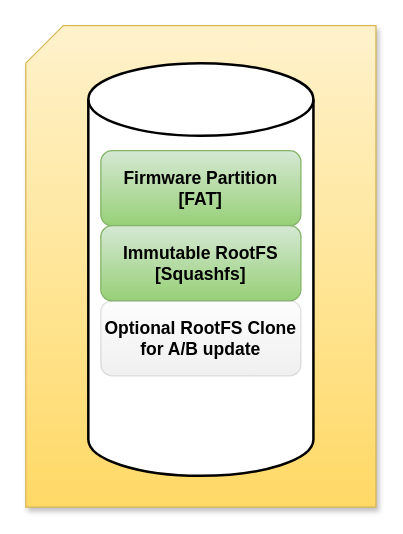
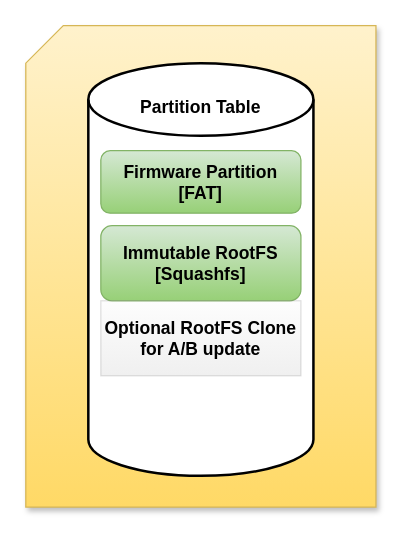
none -> (201, 107)
(201, 188) -> (201, 182)
(201, 338) -> (201, 338)
